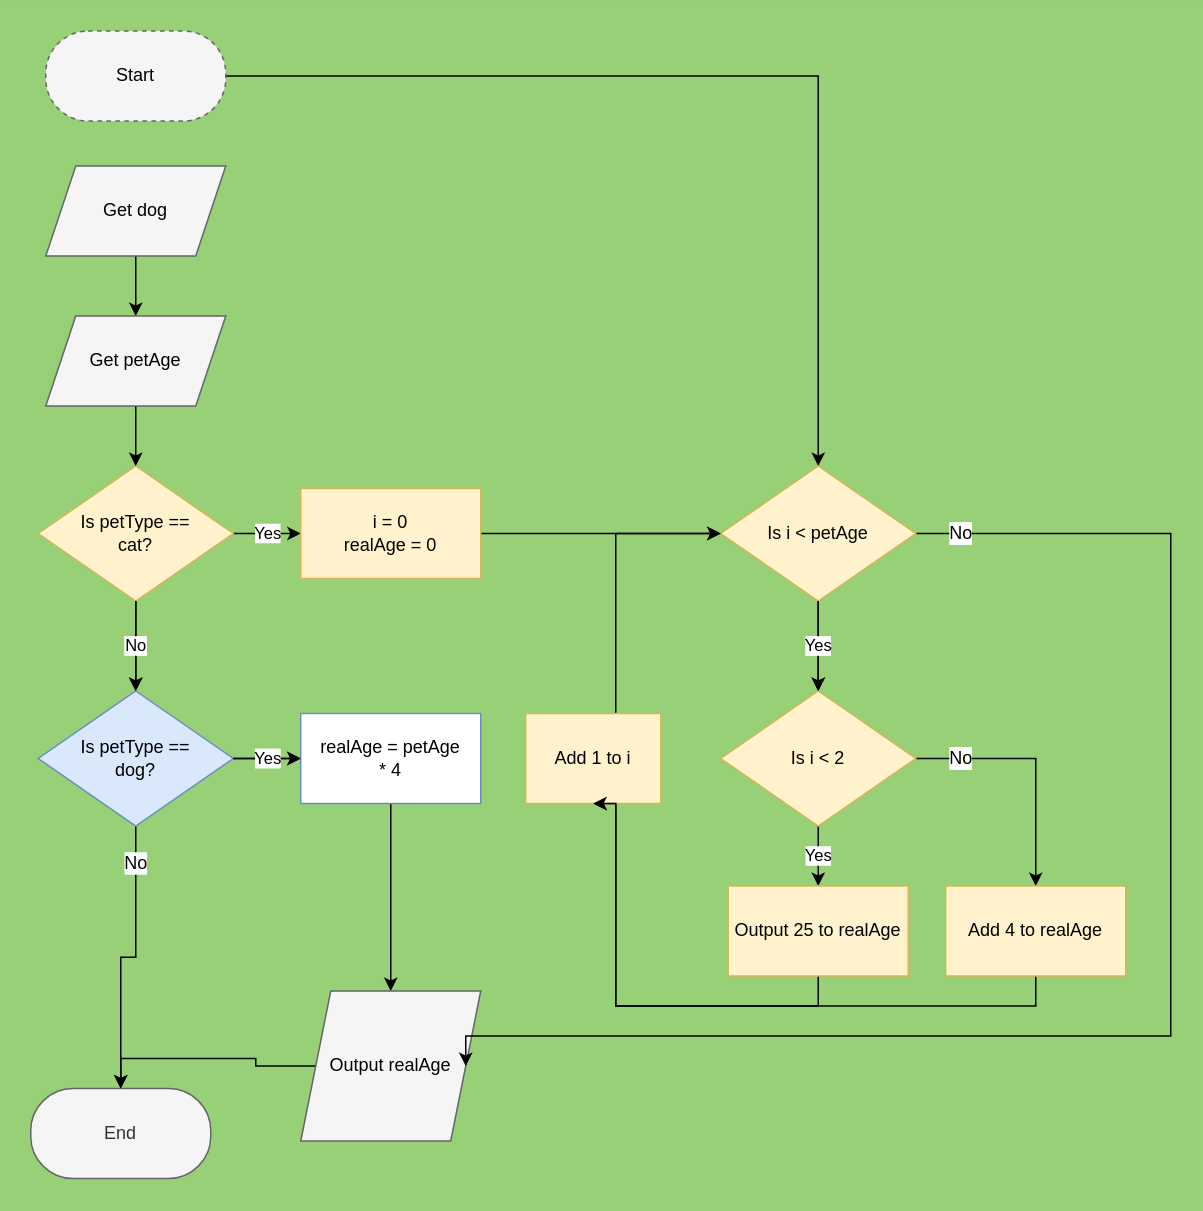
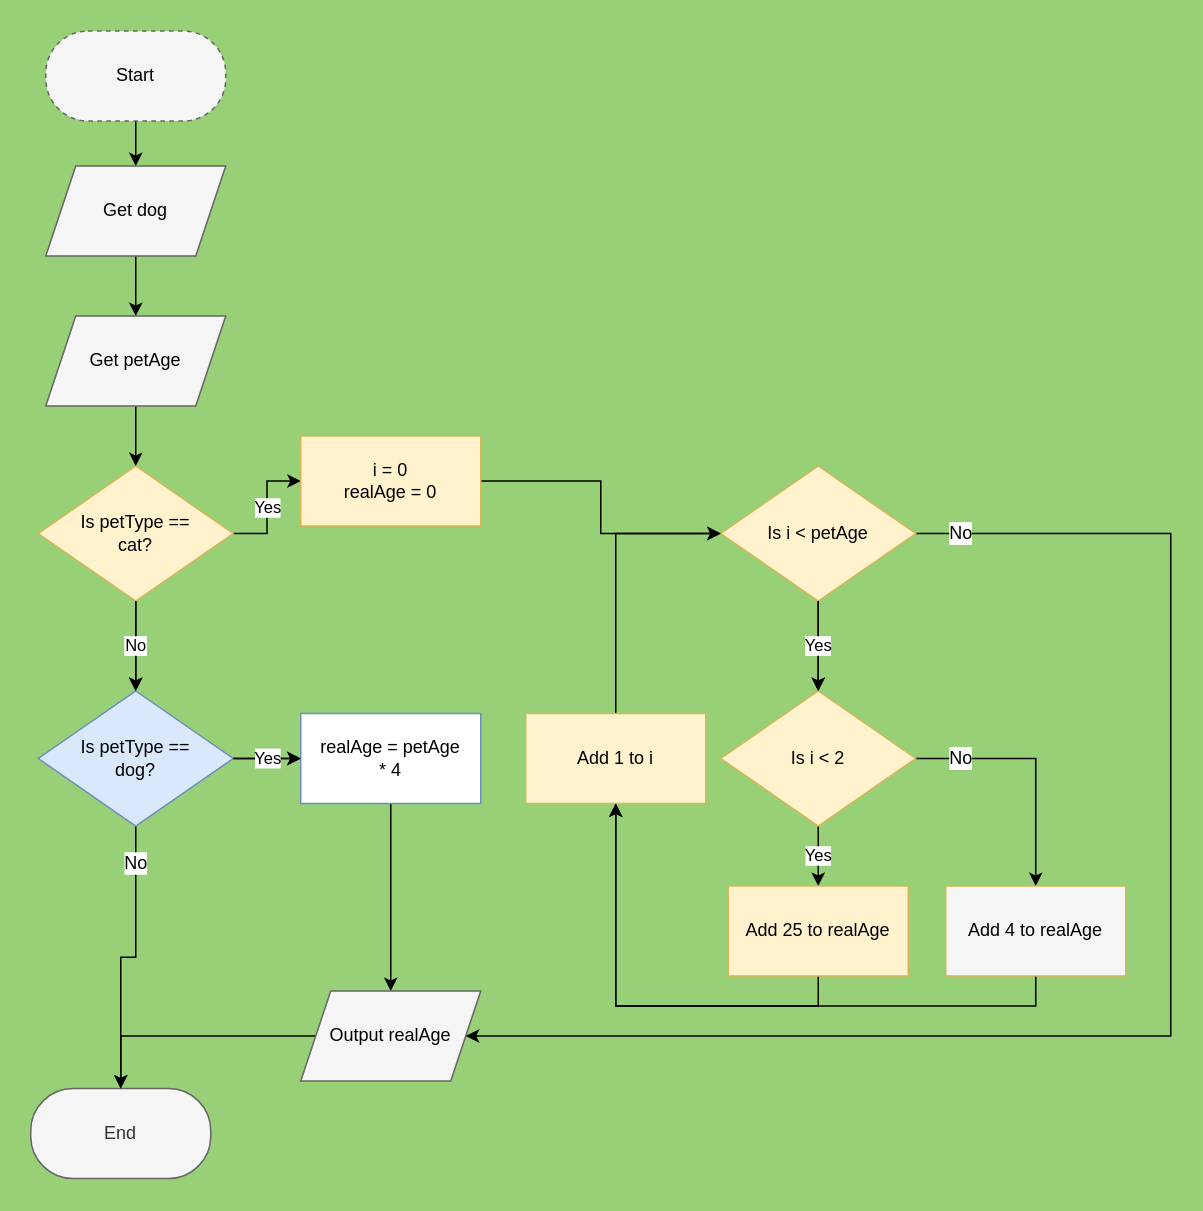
(712, 76) -> (136, 149)
(391, 533) -> (391, 481)
(593, 758) -> (616, 758)
(818, 931) -> (818, 931)
(1036, 931) -> (1036, 931)
(391, 1066) -> (391, 1036)
